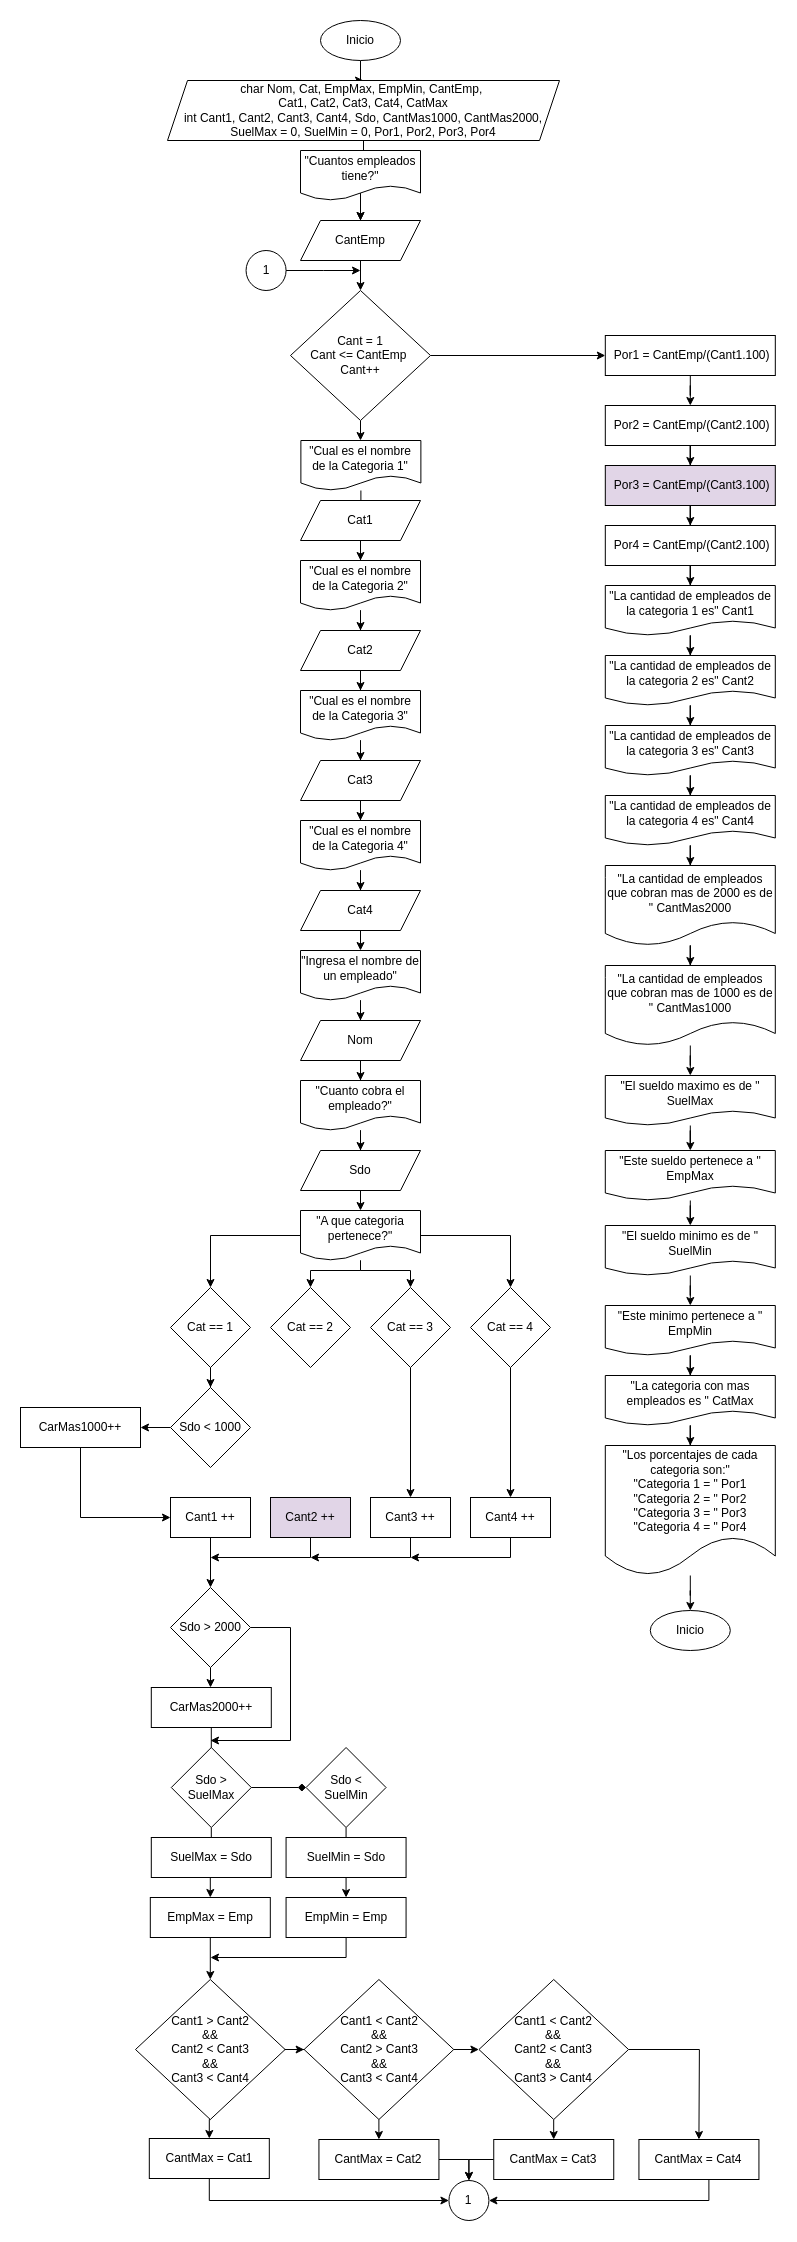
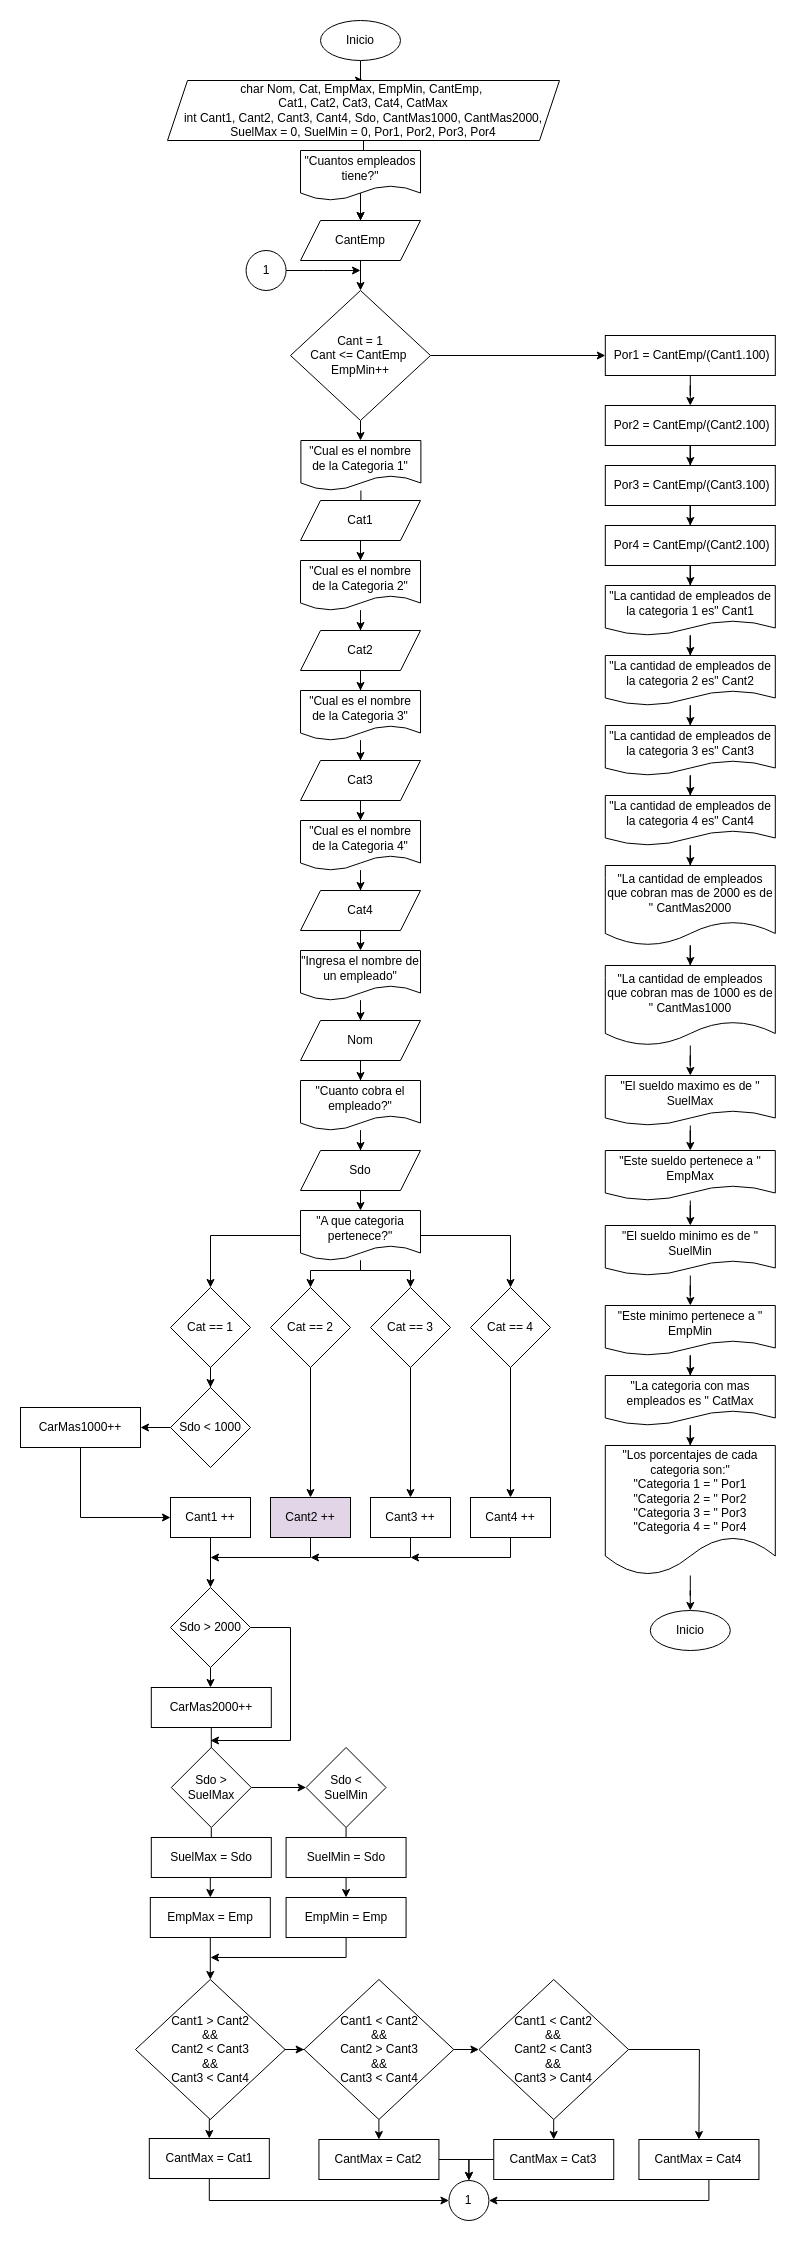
(361, 356) -> (361, 356)
(690, 486) -> (690, 486)
none -> (311, 1429)
(297, 1788) -> (298, 1788)
